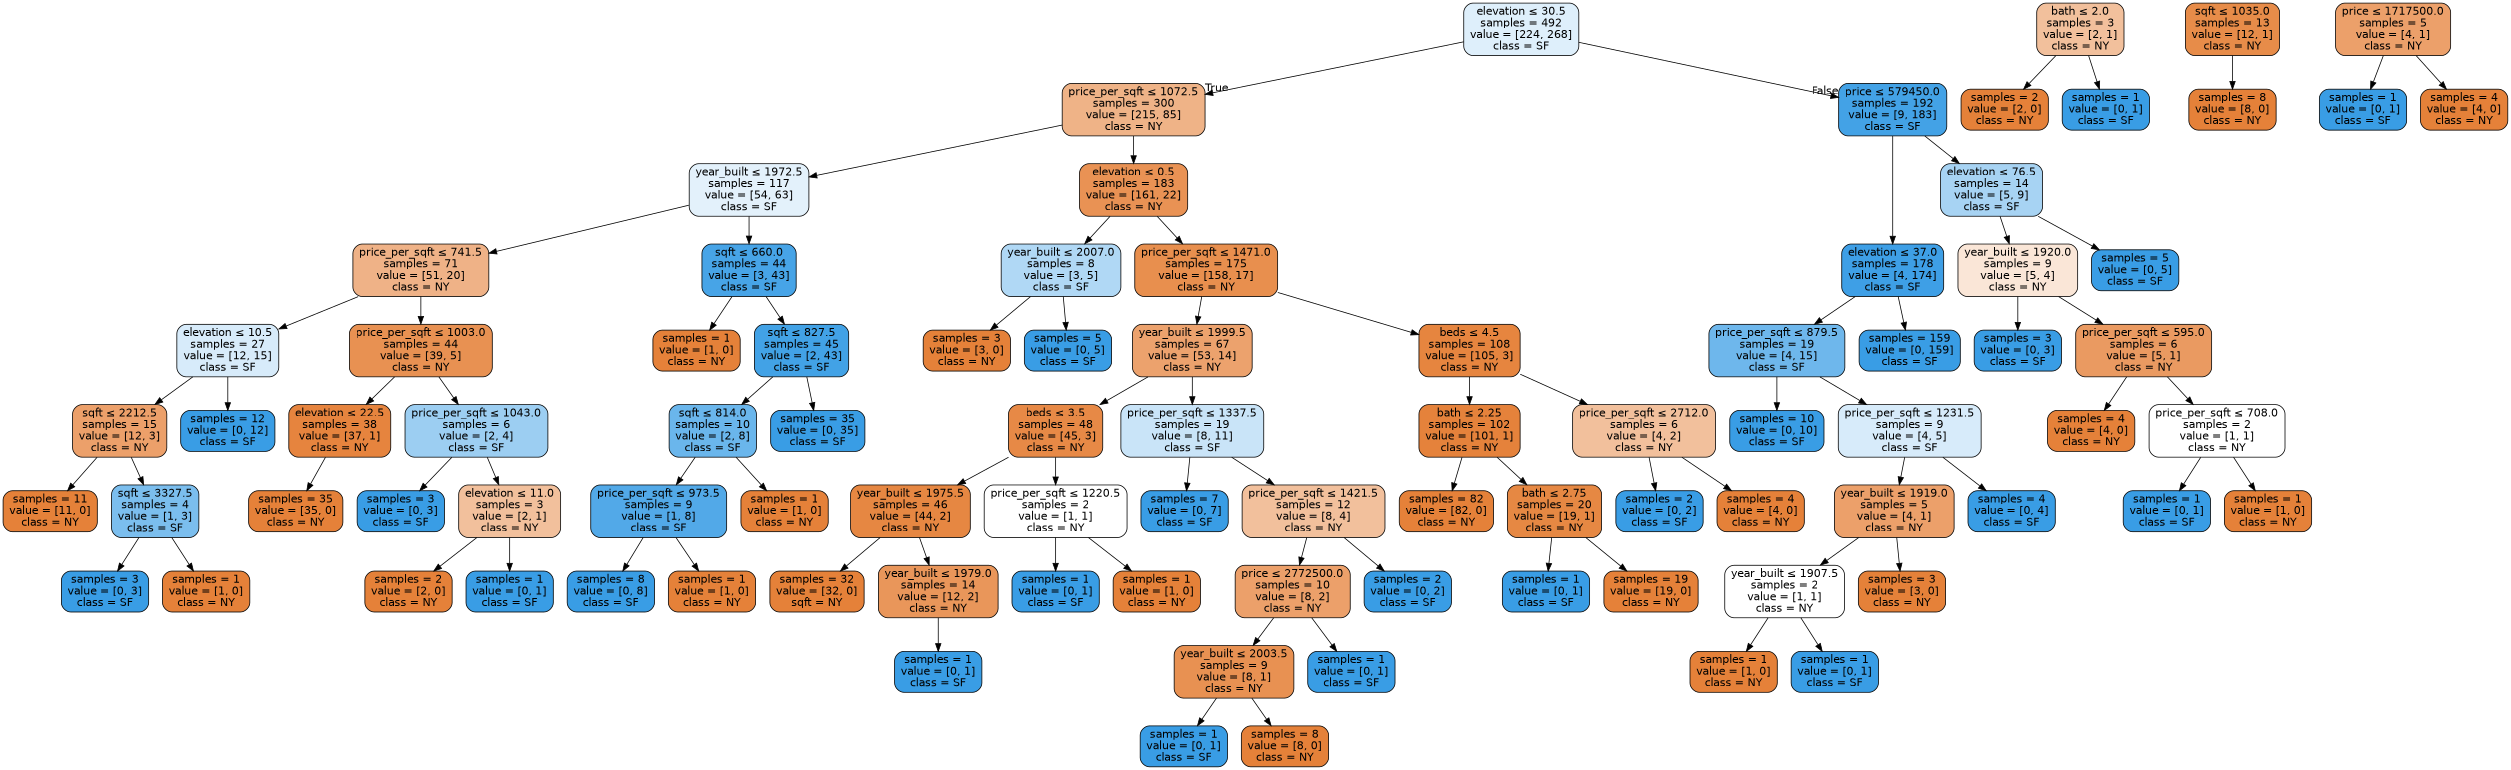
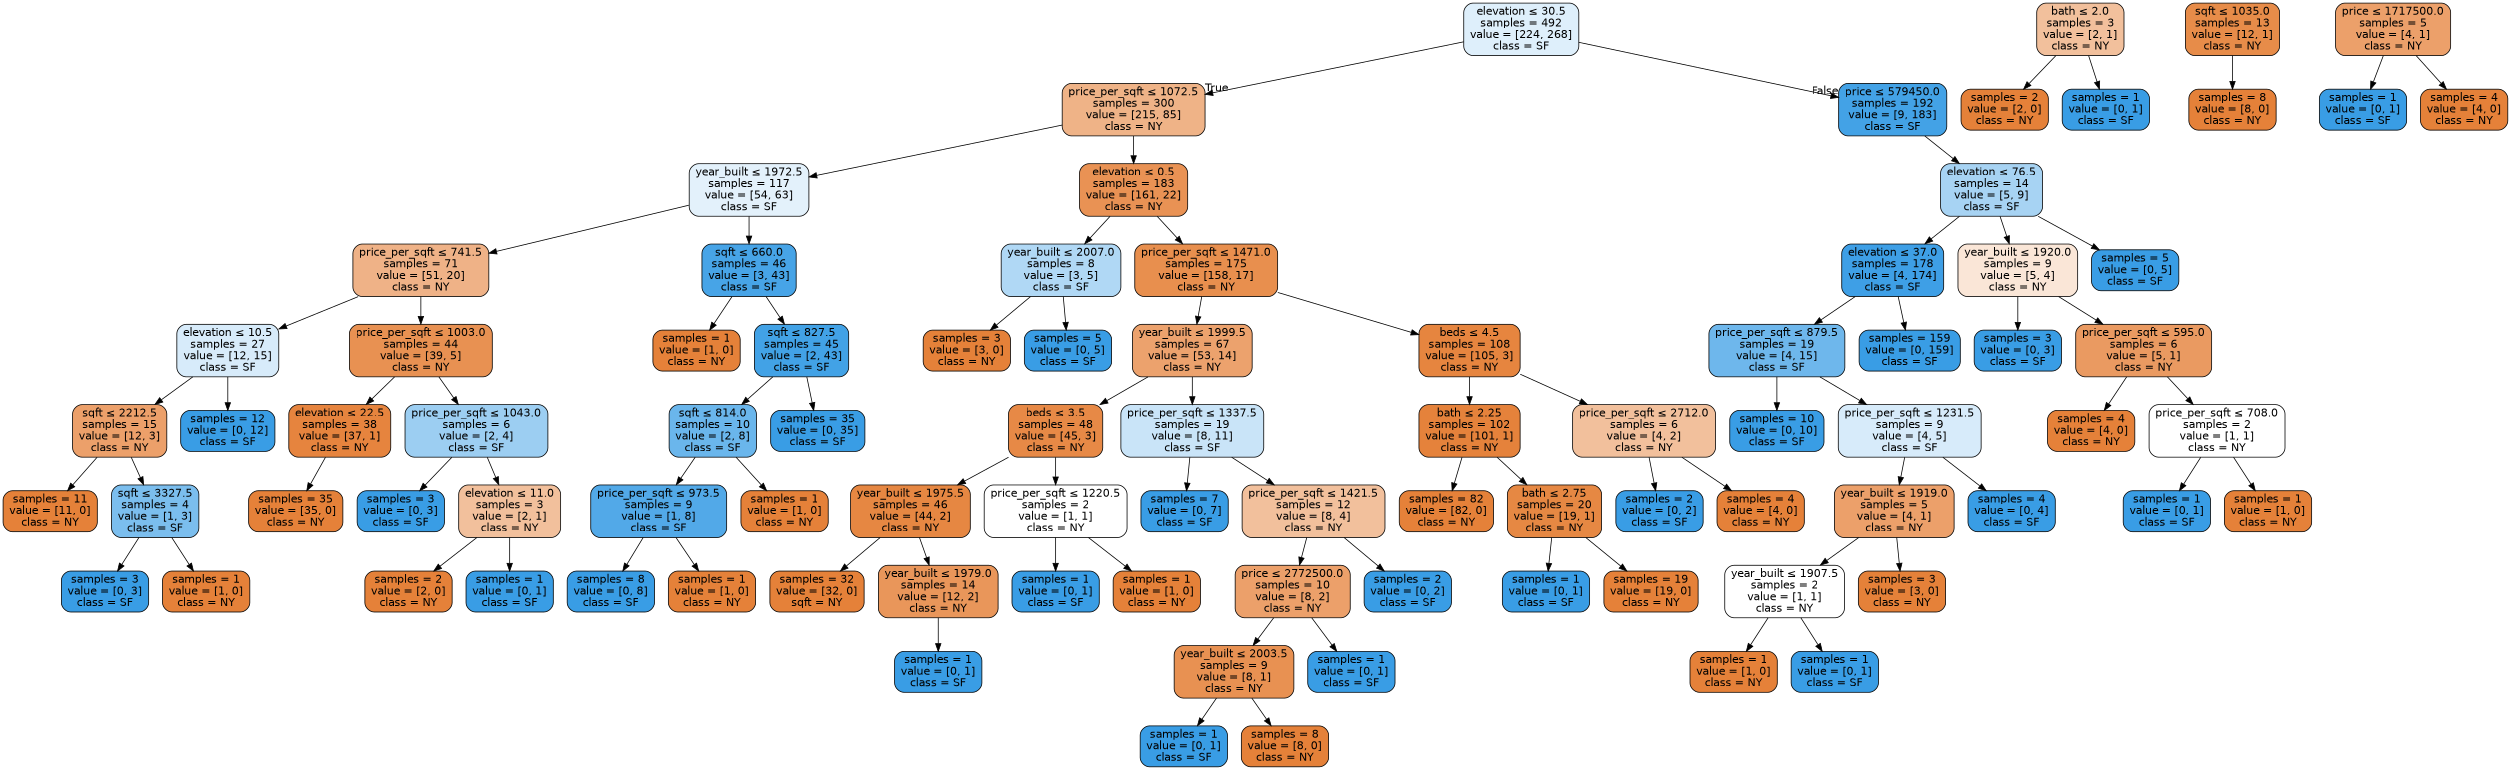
(1893, 186) -> (1945, 228)
(749, 264) -> (749, 264)
